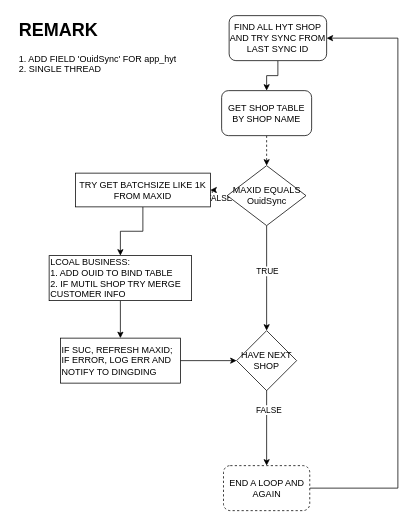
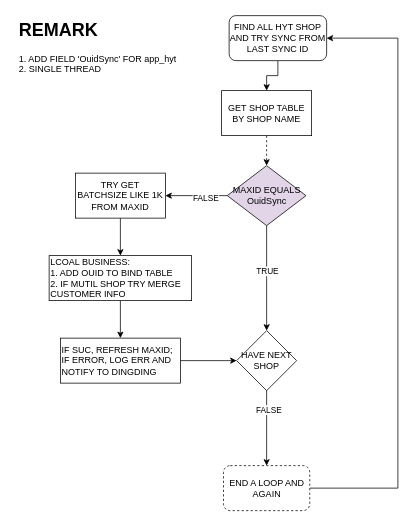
(267, 113) -> (267, 113)
(143, 190) -> (120, 195)
(267, 195) -> (267, 195)
